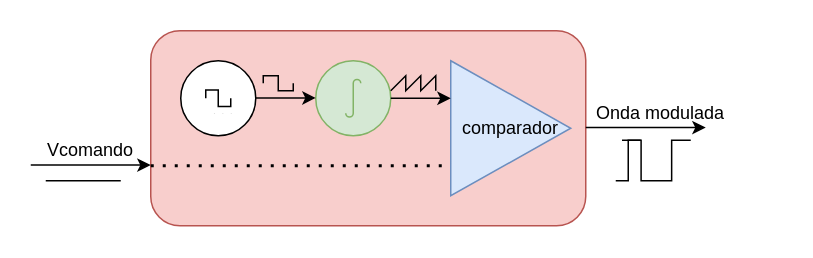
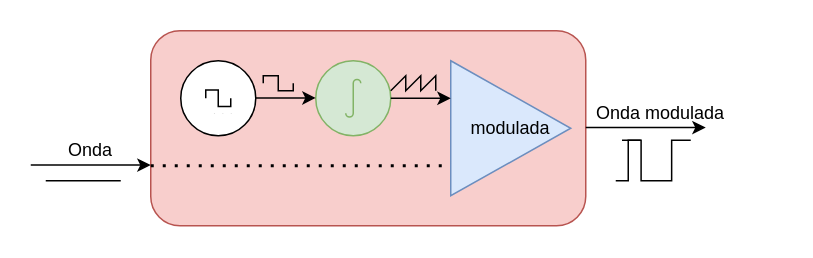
(511, 128) -> (511, 128)
(91, 151) -> (91, 151)
